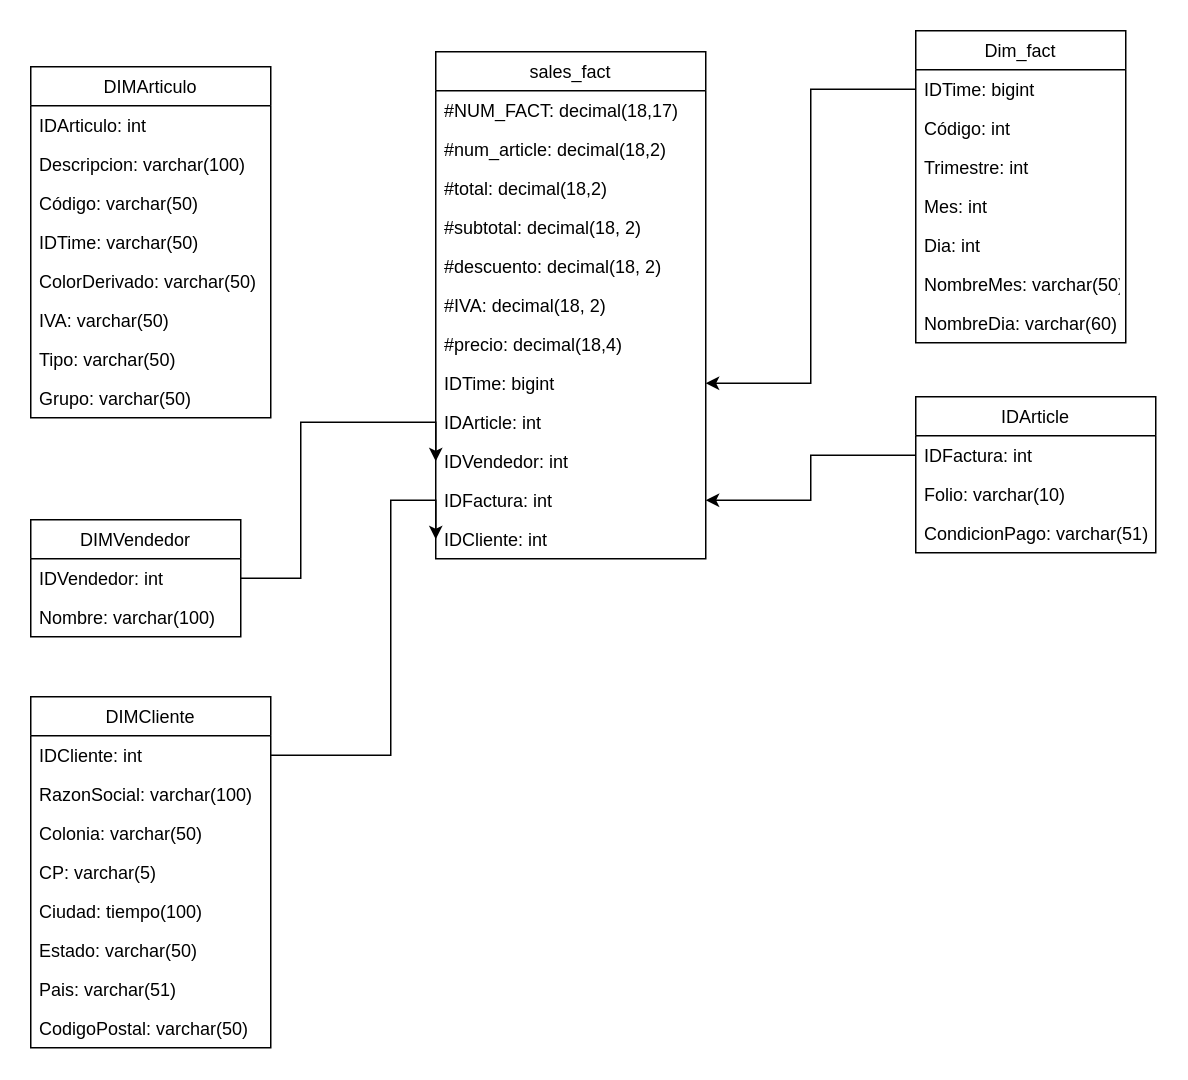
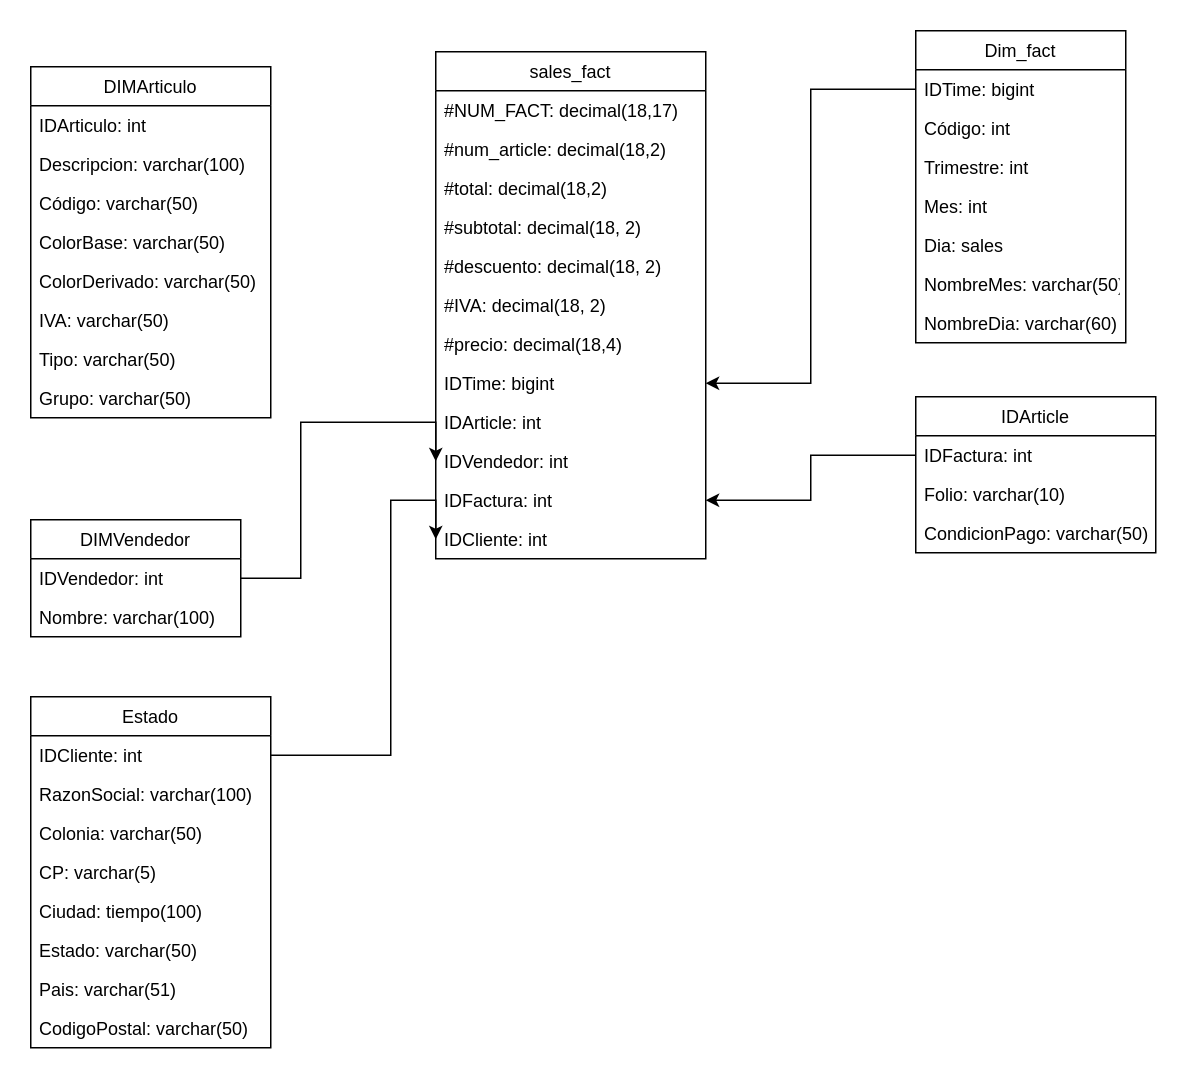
(128, 243) -> (143, 243)
(955, 246) -> (965, 246)
(1046, 534) -> (1046, 534)
(150, 717) -> (150, 717)
